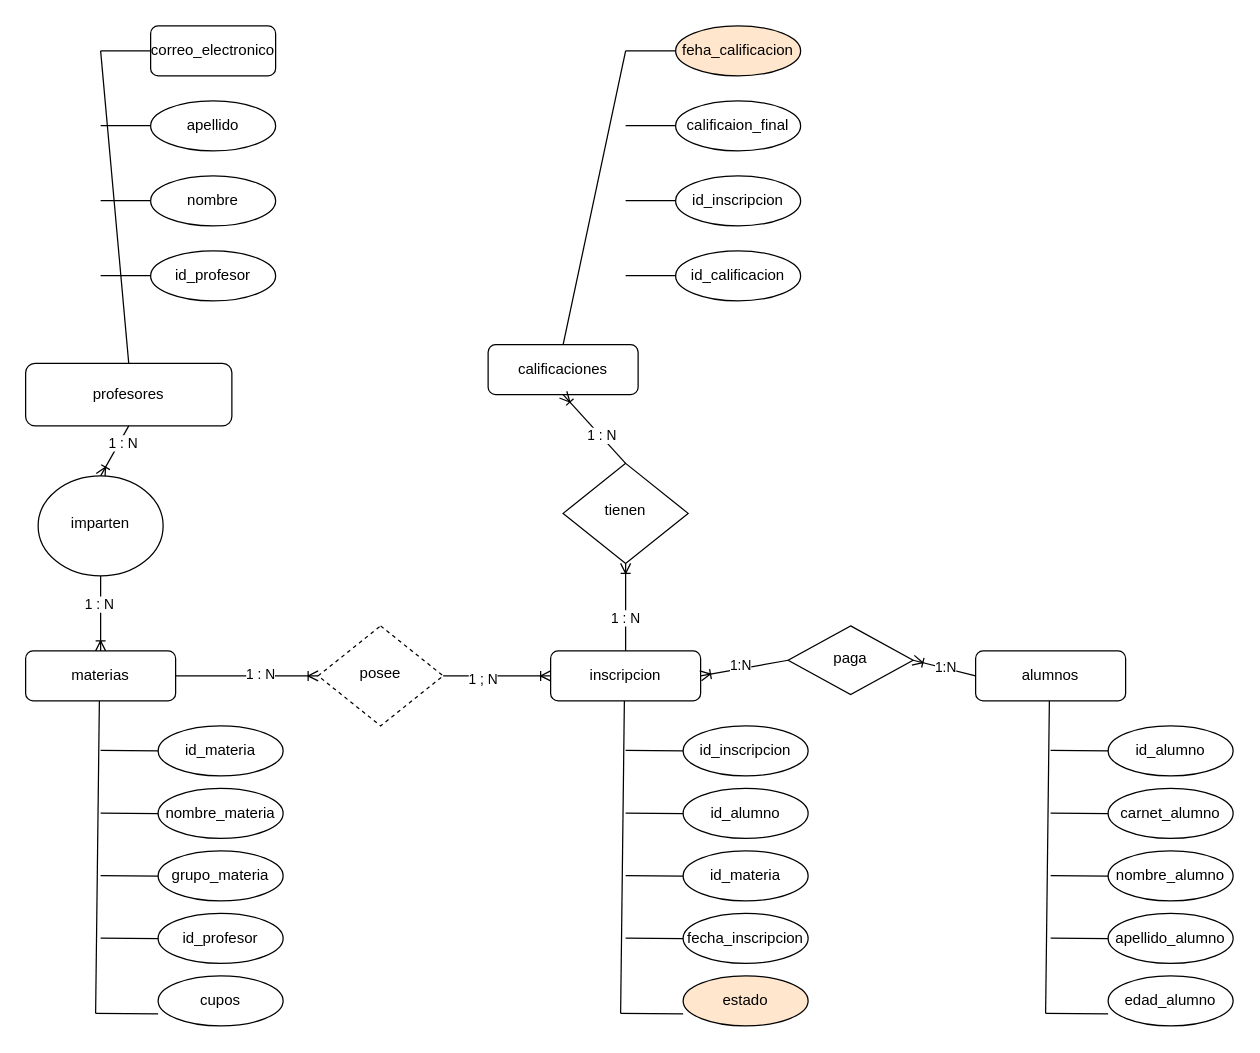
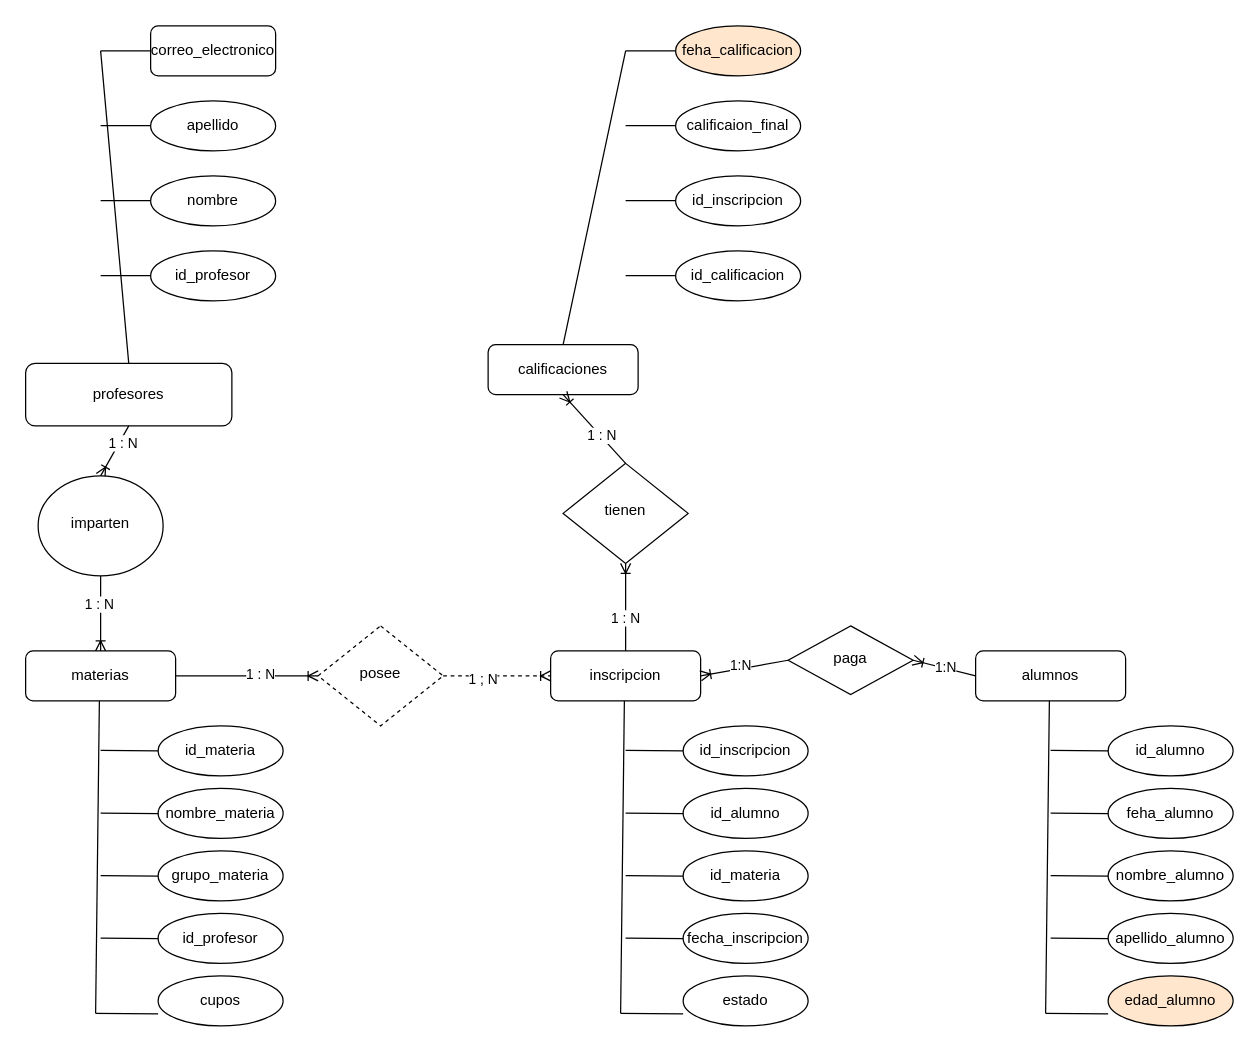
(522, 676) -> (522, 676)
(1171, 813) -> (1171, 813)
(746, 1001) -> (746, 1001)
(1171, 1001) -> (1171, 1001)
